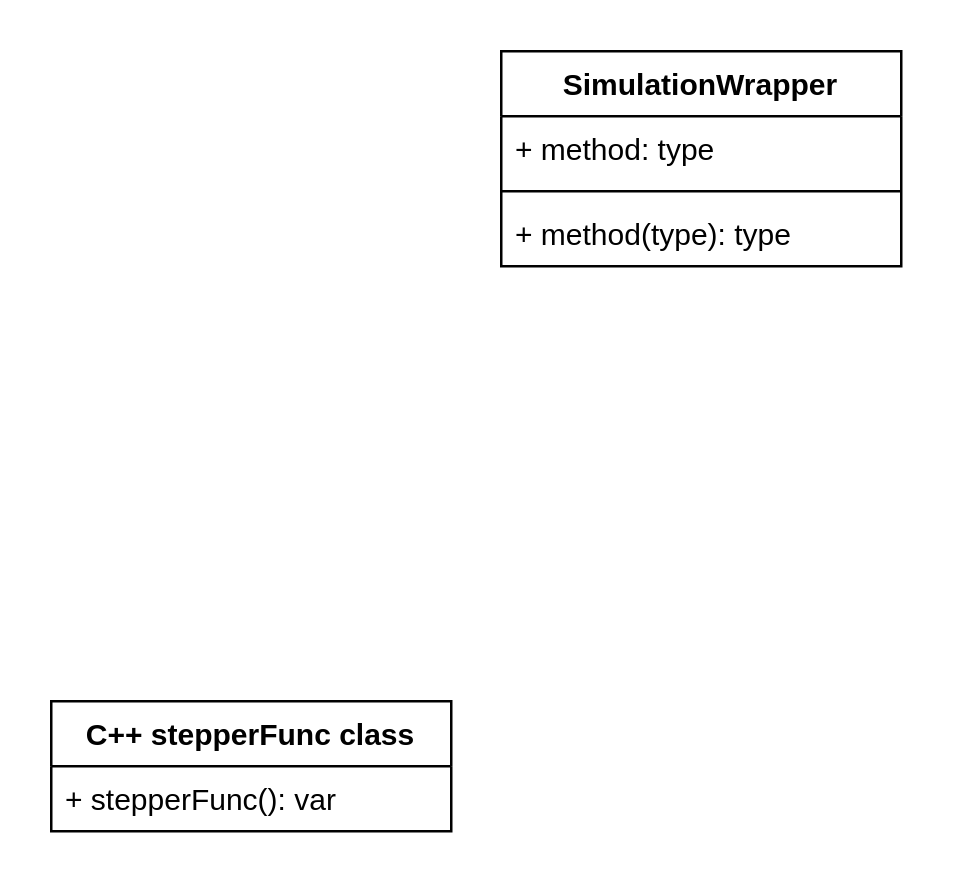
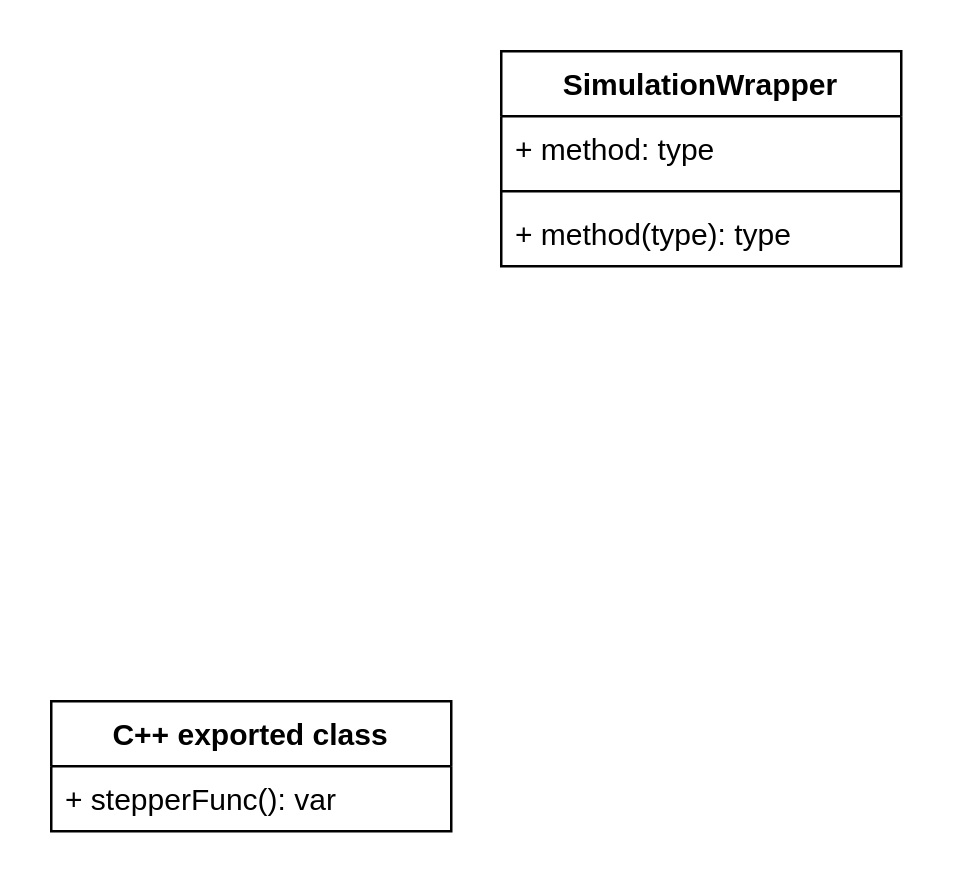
(250, 735) -> (250, 735)
